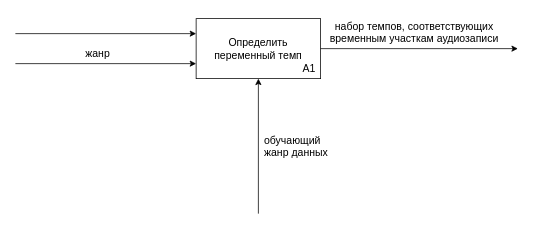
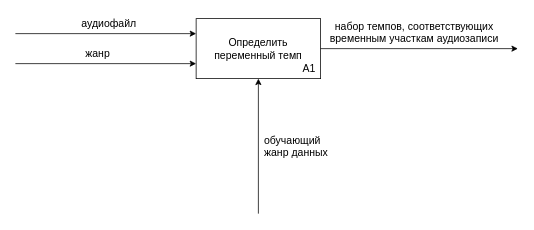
none -> (109, 23)
